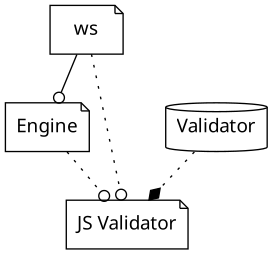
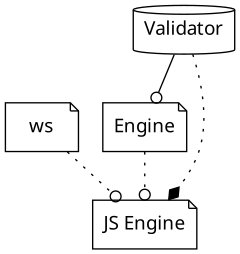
(69, 74) -> (166, 74)
(127, 225) -> (145, 225)
